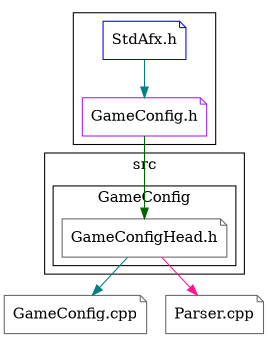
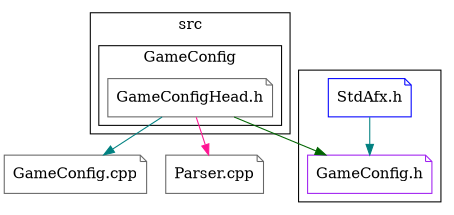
(144, 172) -> (291, 141)
